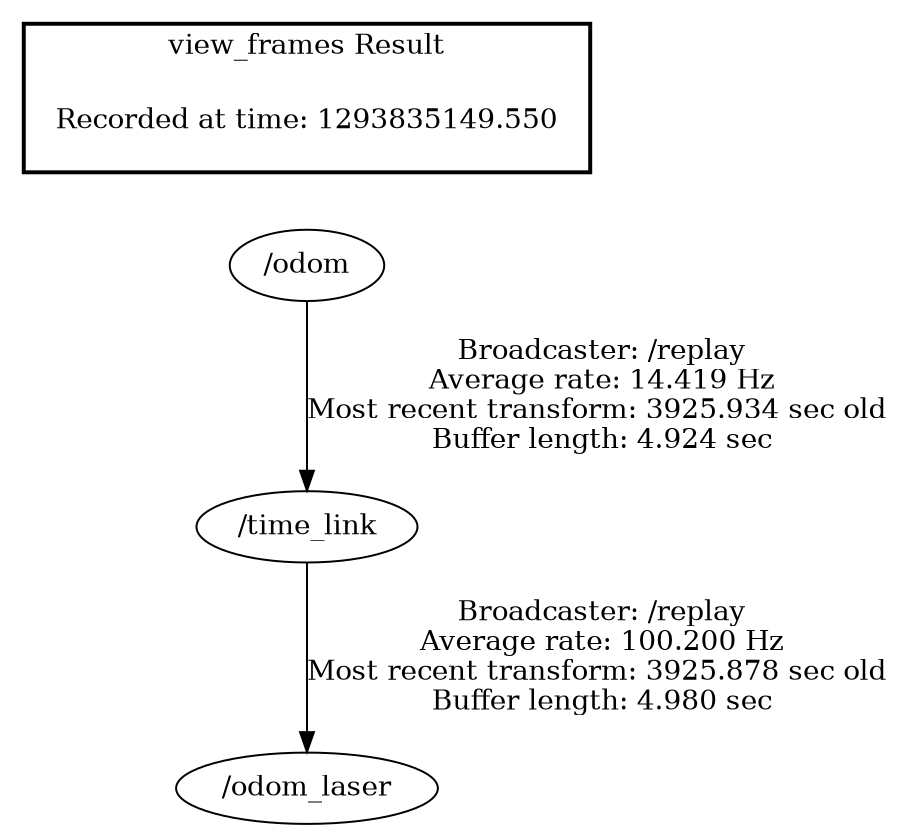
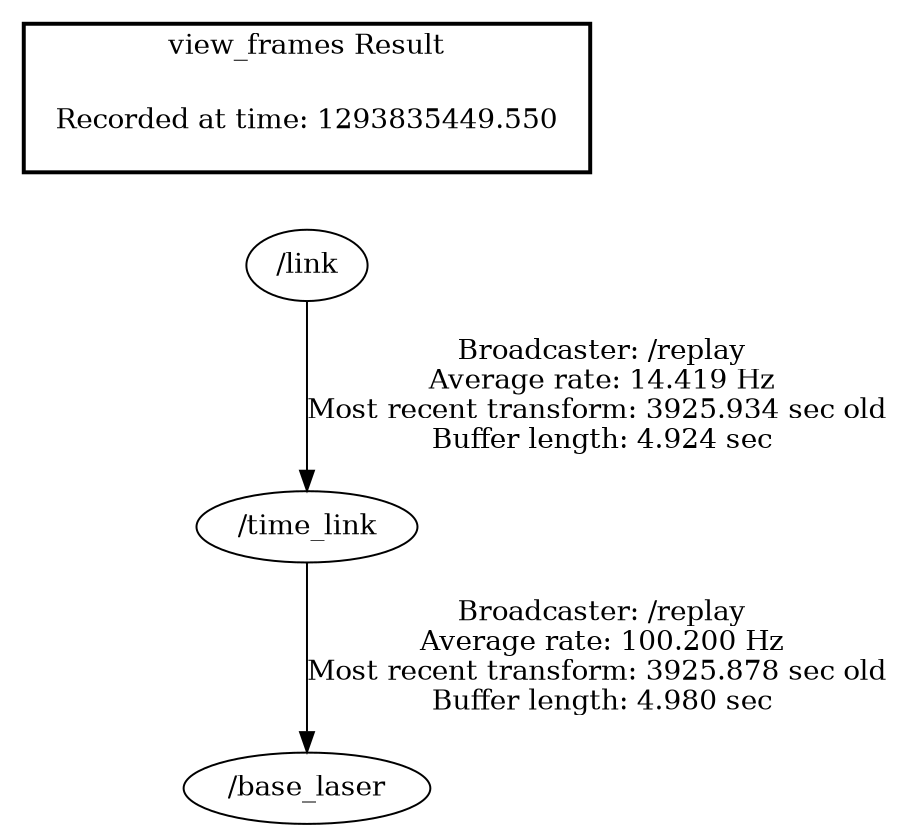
(307, 121) -> (307, 121)
(307, 265) -> (307, 265)
(307, 788) -> (307, 788)
